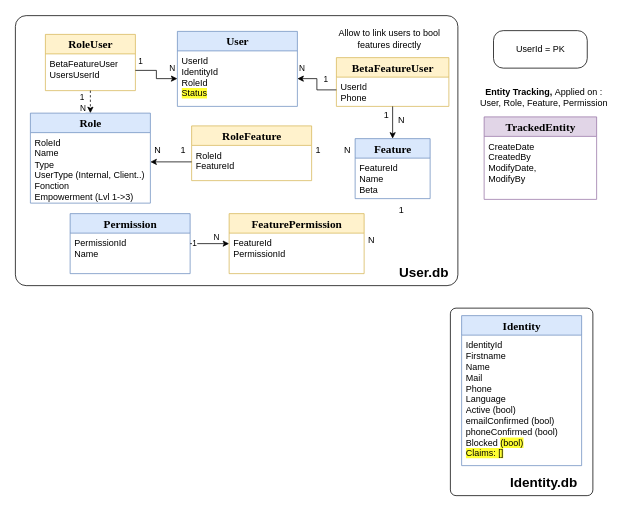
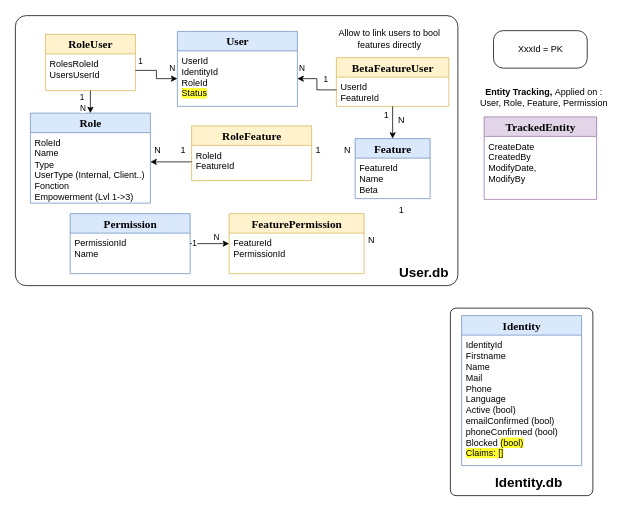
(541, 49) -> (541, 49)
(88, 70) -> (78, 70)
(356, 93) -> (364, 93)
(90, 100) -> (90, 100)
(544, 482) -> (529, 482)
